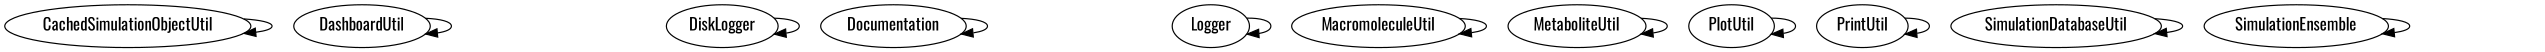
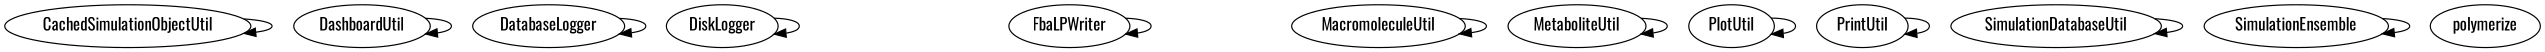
none -> (549, 26)
(893, 26) -> none
none -> (1069, 26)
(1211, 26) -> none
none -> (2485, 26)
